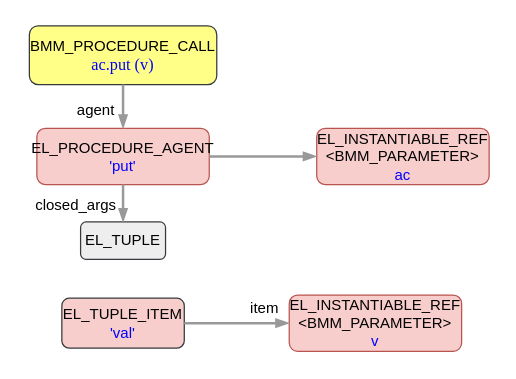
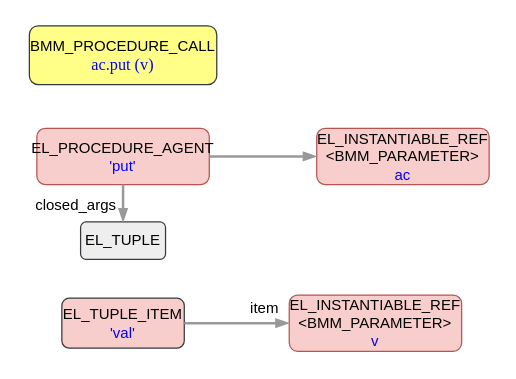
(123, 100) -> none
(96, 111) -> none
